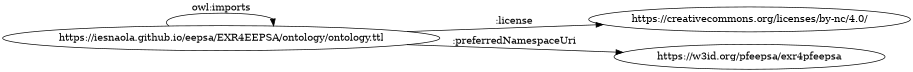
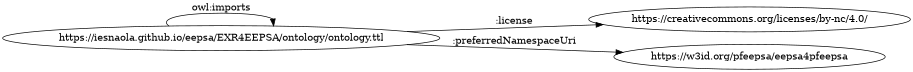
(750, 57) -> (750, 57)
